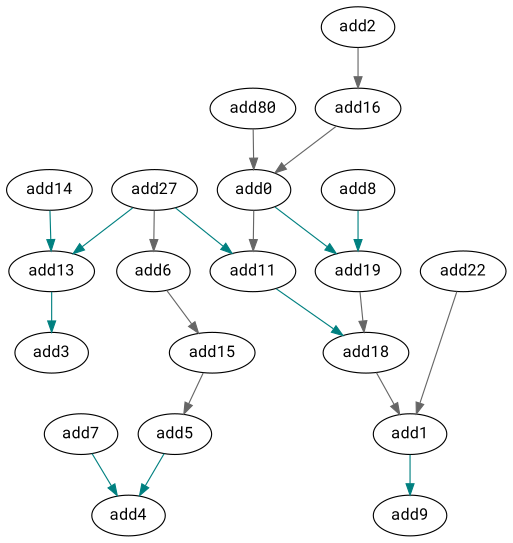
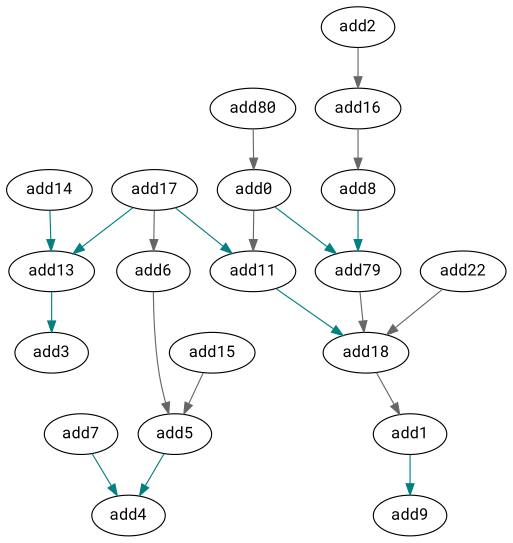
(310, 146) -> (358, 144)
(155, 190) -> (155, 190)
(358, 271) -> (358, 271)
(179, 307) -> (156, 348)
(438, 347) -> (419, 308)
